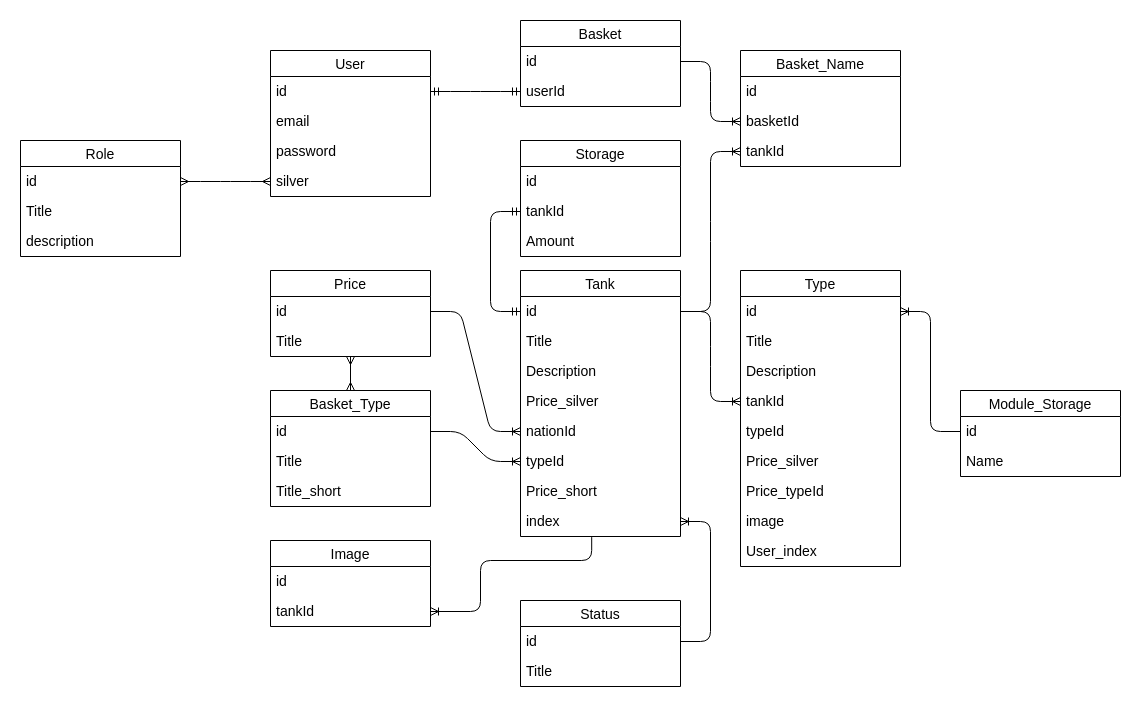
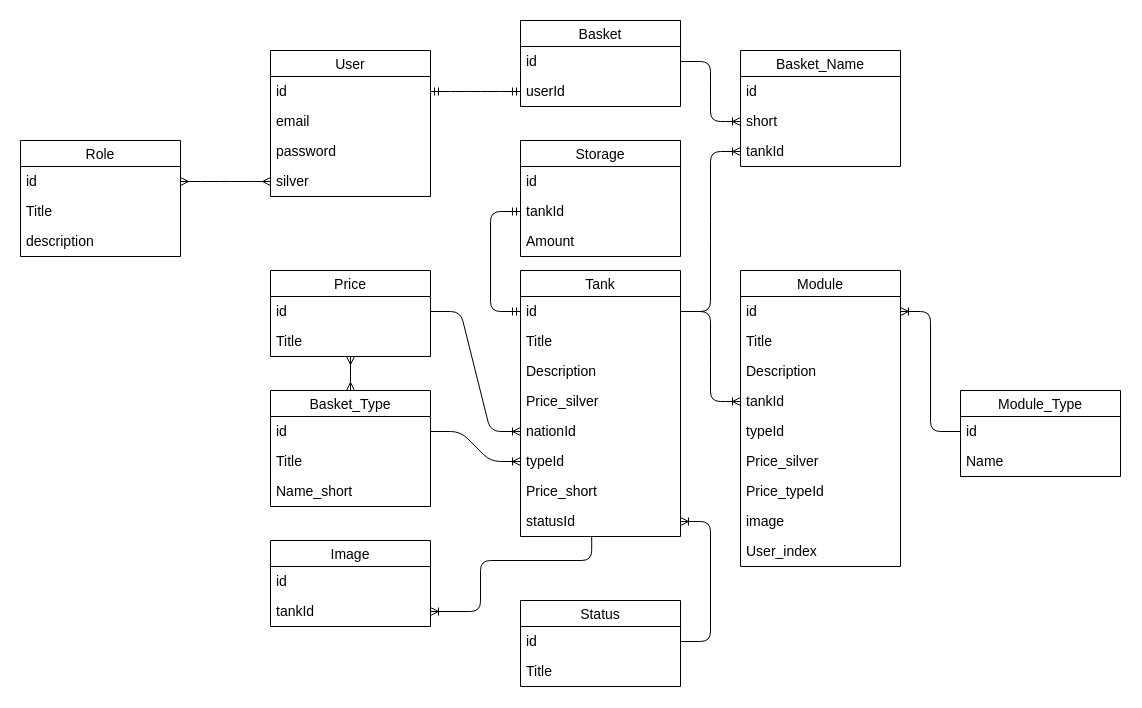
(777, 121) -> (766, 121)
(820, 284) -> (820, 284)
(1040, 404) -> (1040, 404)
(315, 491) -> (315, 491)
(544, 521) -> (557, 521)
